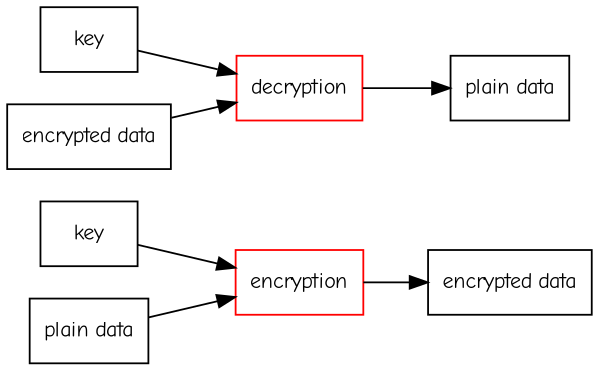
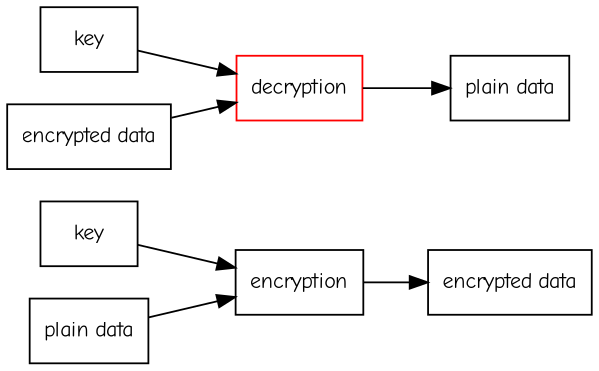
(299, 282) -> (299, 282)
